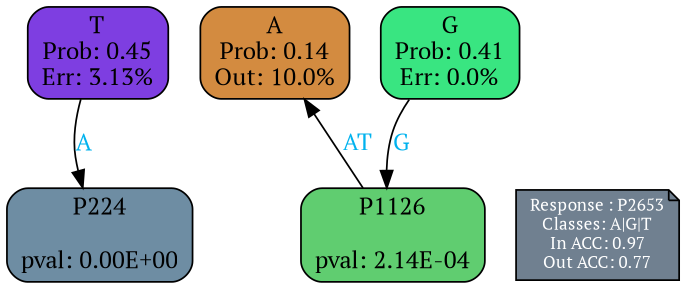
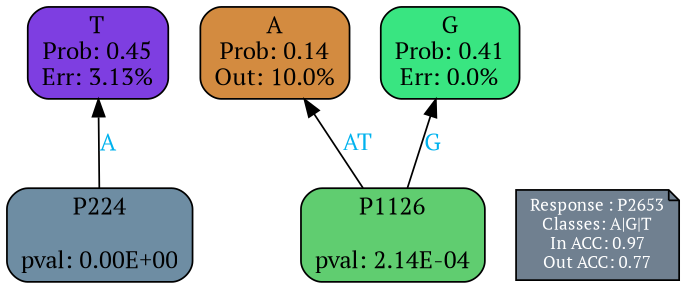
(392, 133) -> (419, 152)
(75, 135) -> (99, 153)
